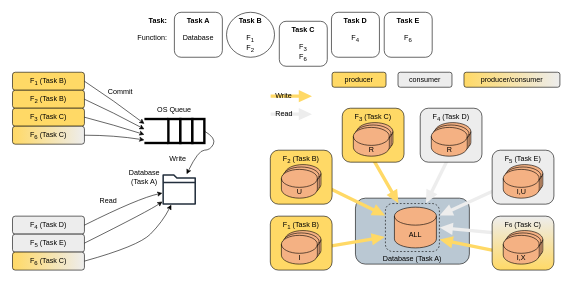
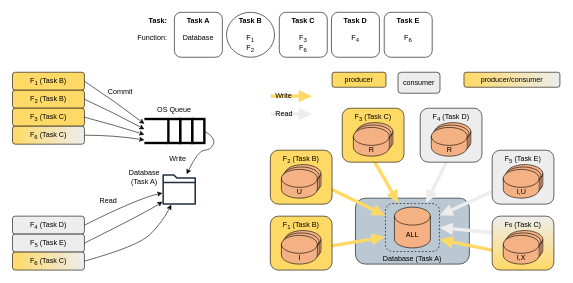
(303, 44) -> (303, 35)
(425, 80) -> (419, 83)
(416, 228) -> (413, 228)
